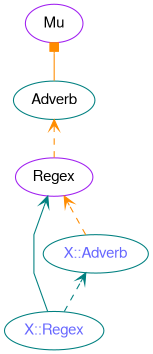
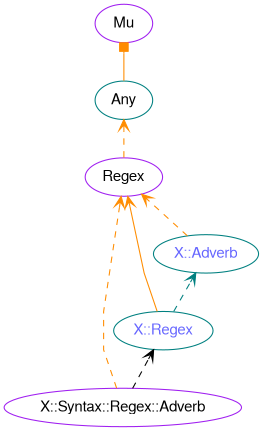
(54, 100) -> (124, 100)
(34, 259) -> (141, 260)
none -> (123, 407)
